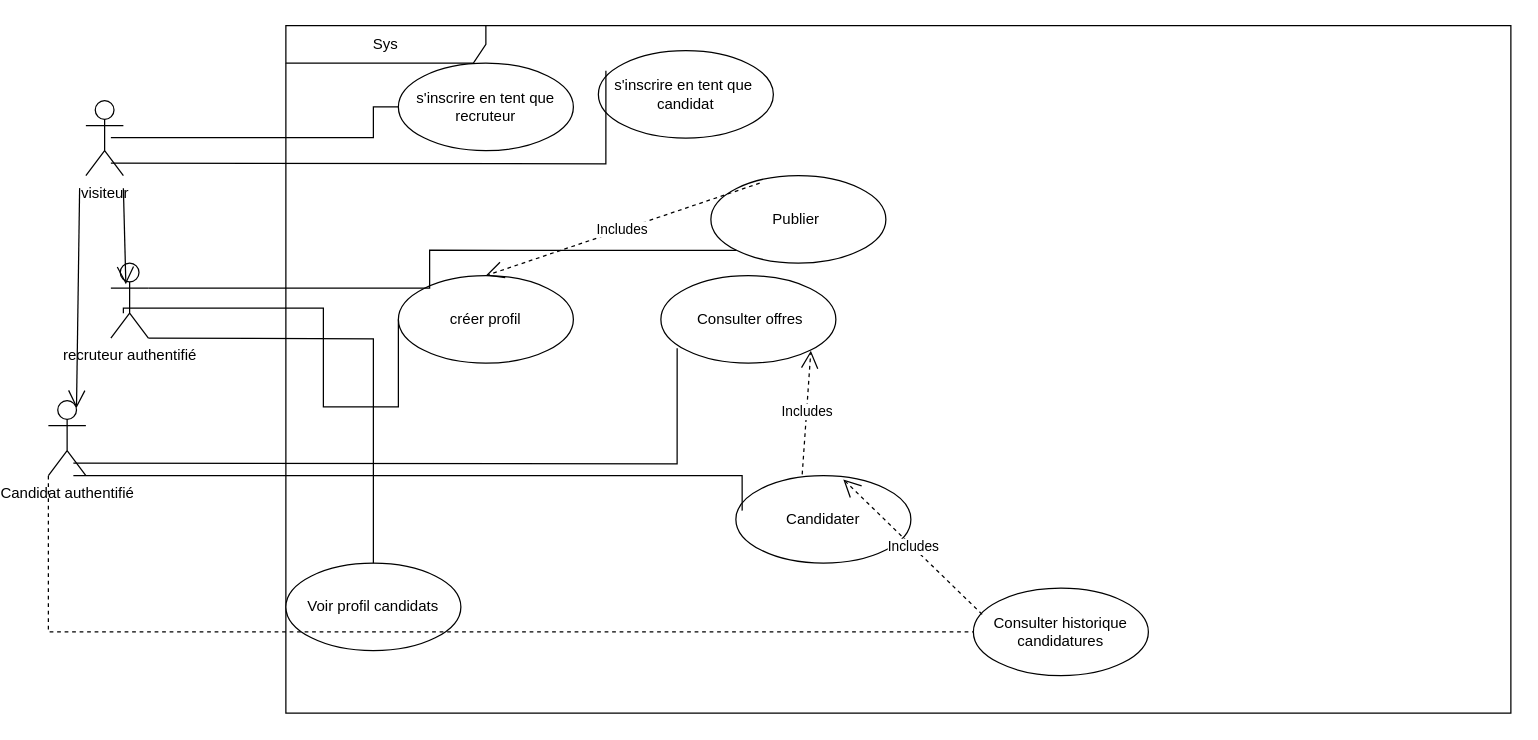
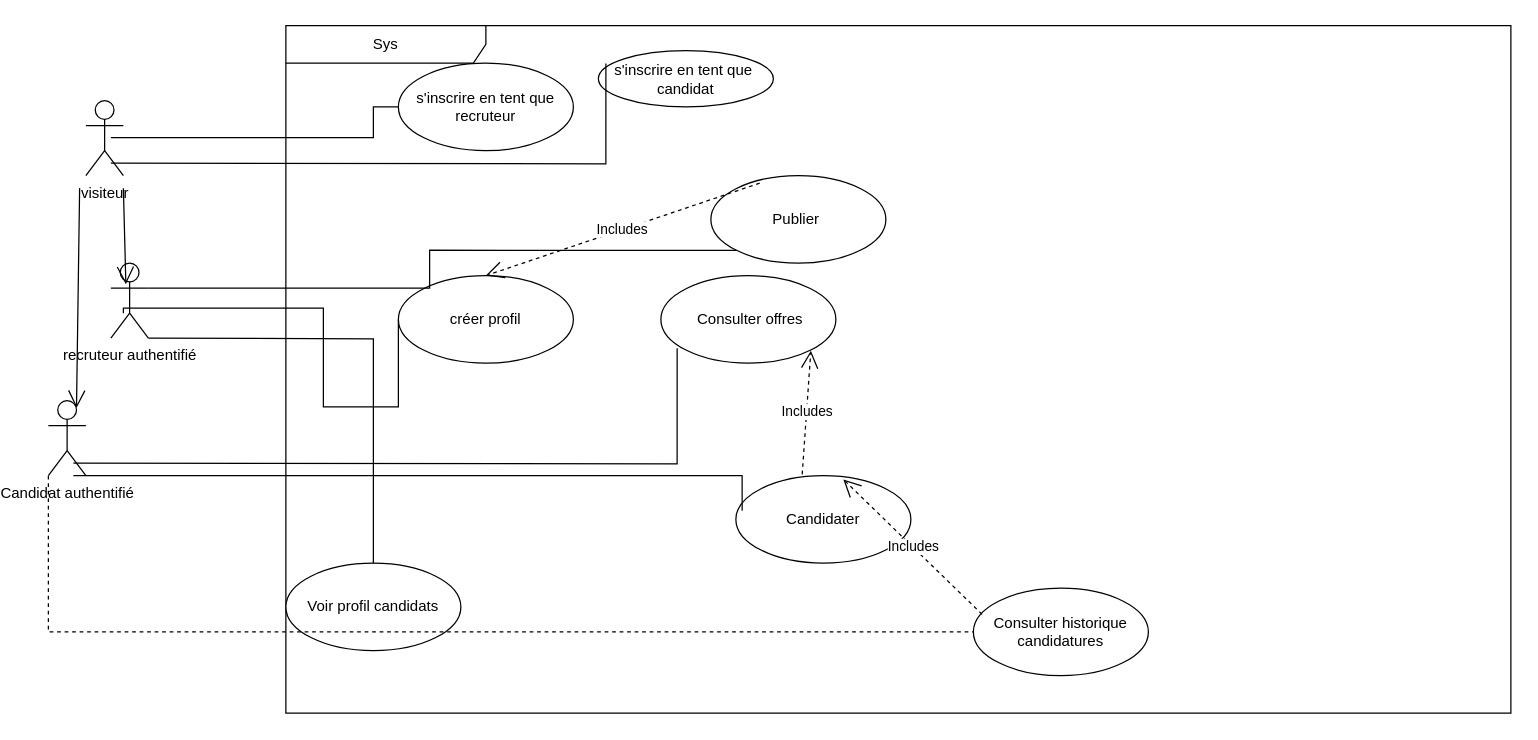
(686, 94) -> (686, 79)
